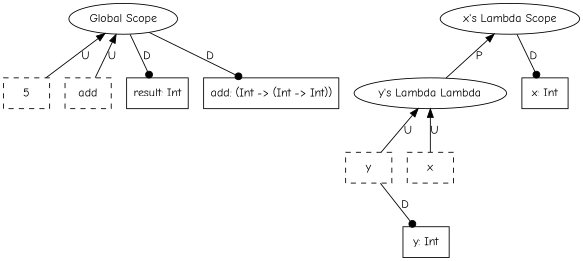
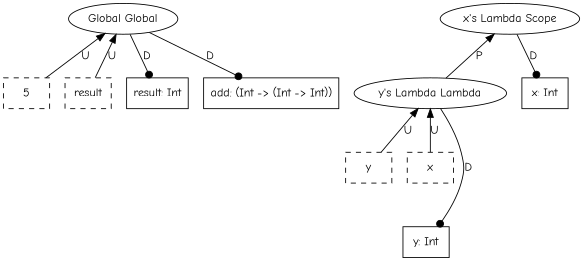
(123, 19) -> (123, 19)
(88, 93) -> (88, 93)
(395, 202) -> (464, 165)
